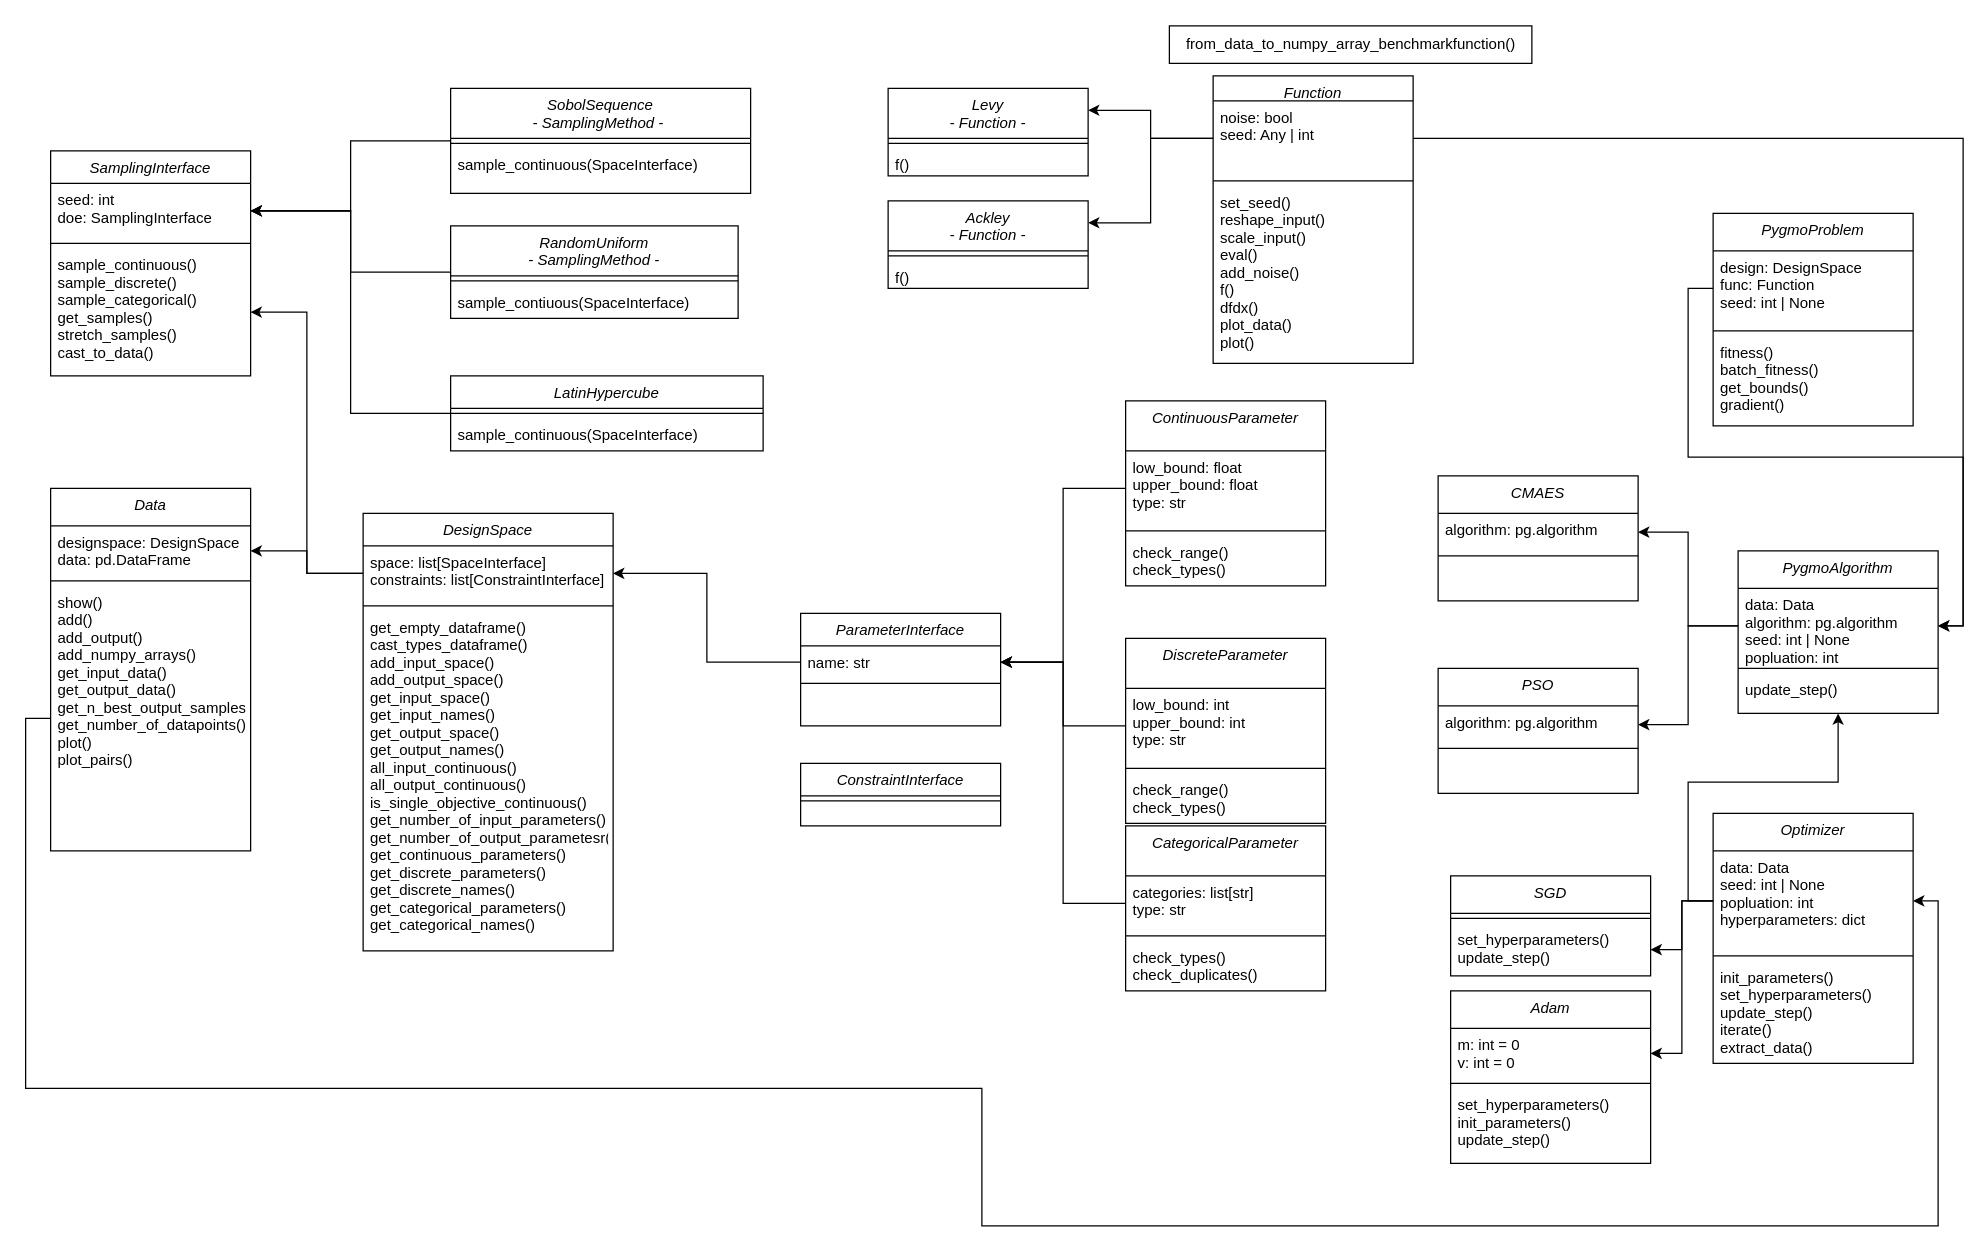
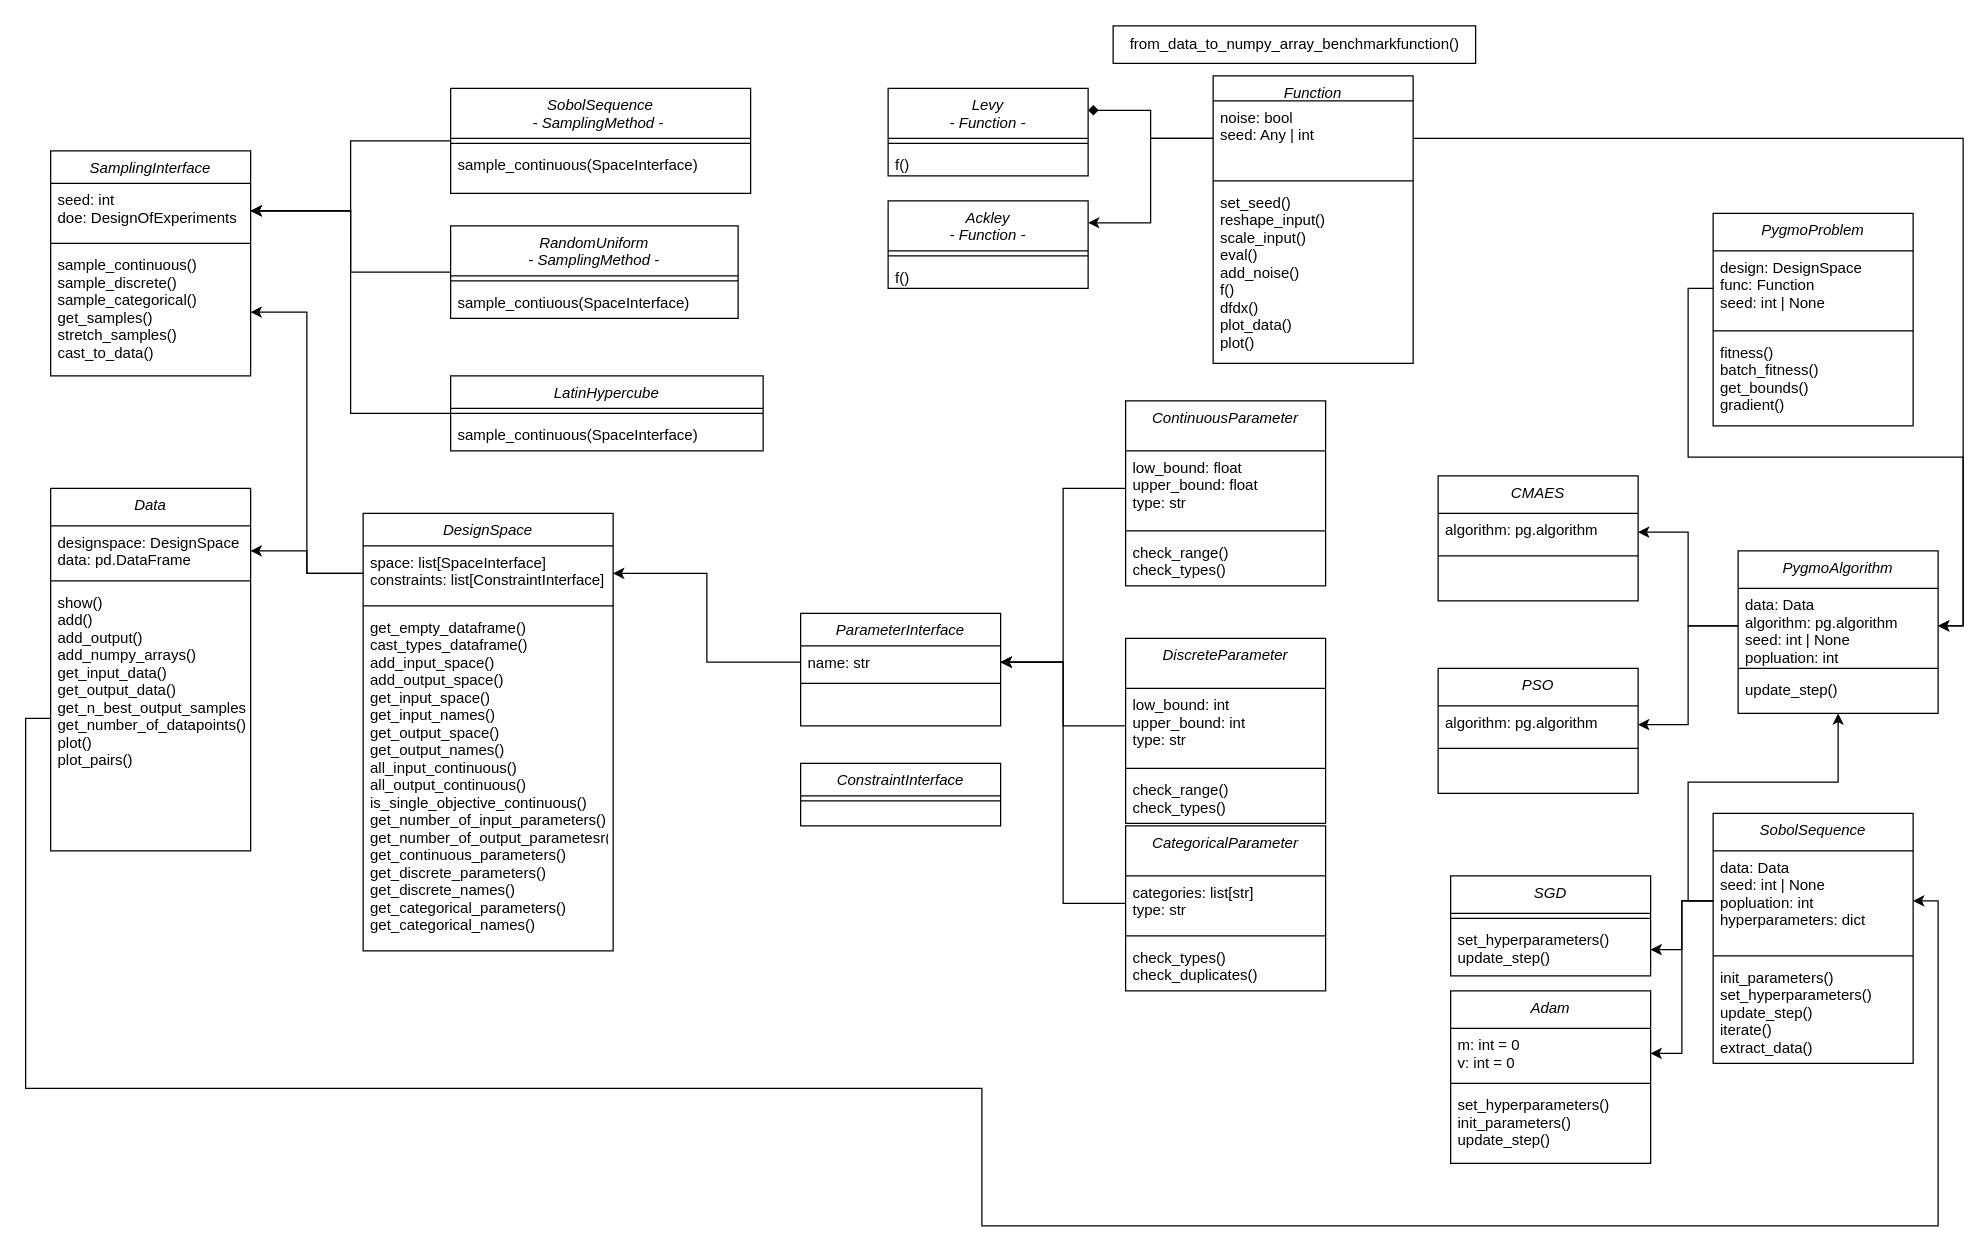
(1351, 44) -> (1294, 44)
(1098, 110) -> (1099, 110)
(89, 200) -> (89, 200)
(1813, 830) -> (1813, 830)
